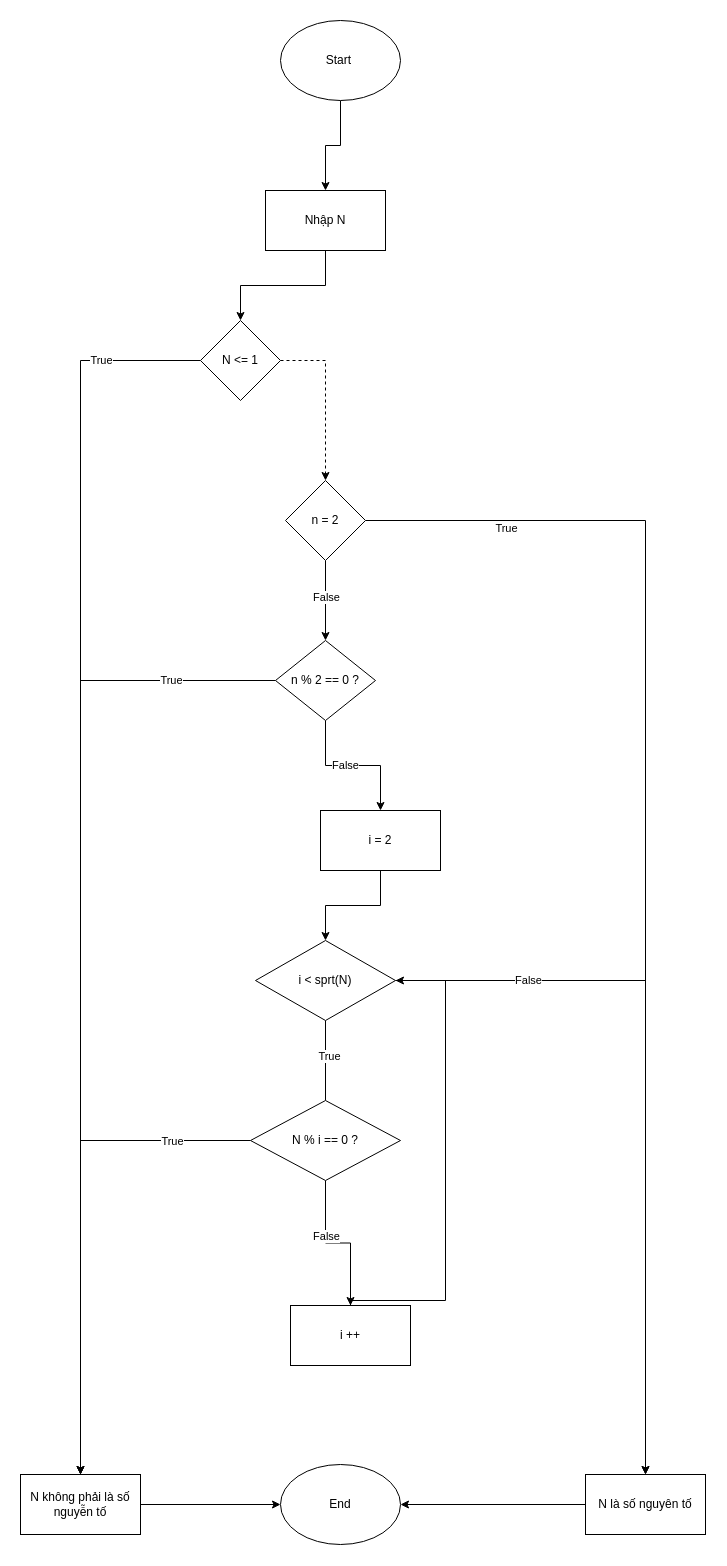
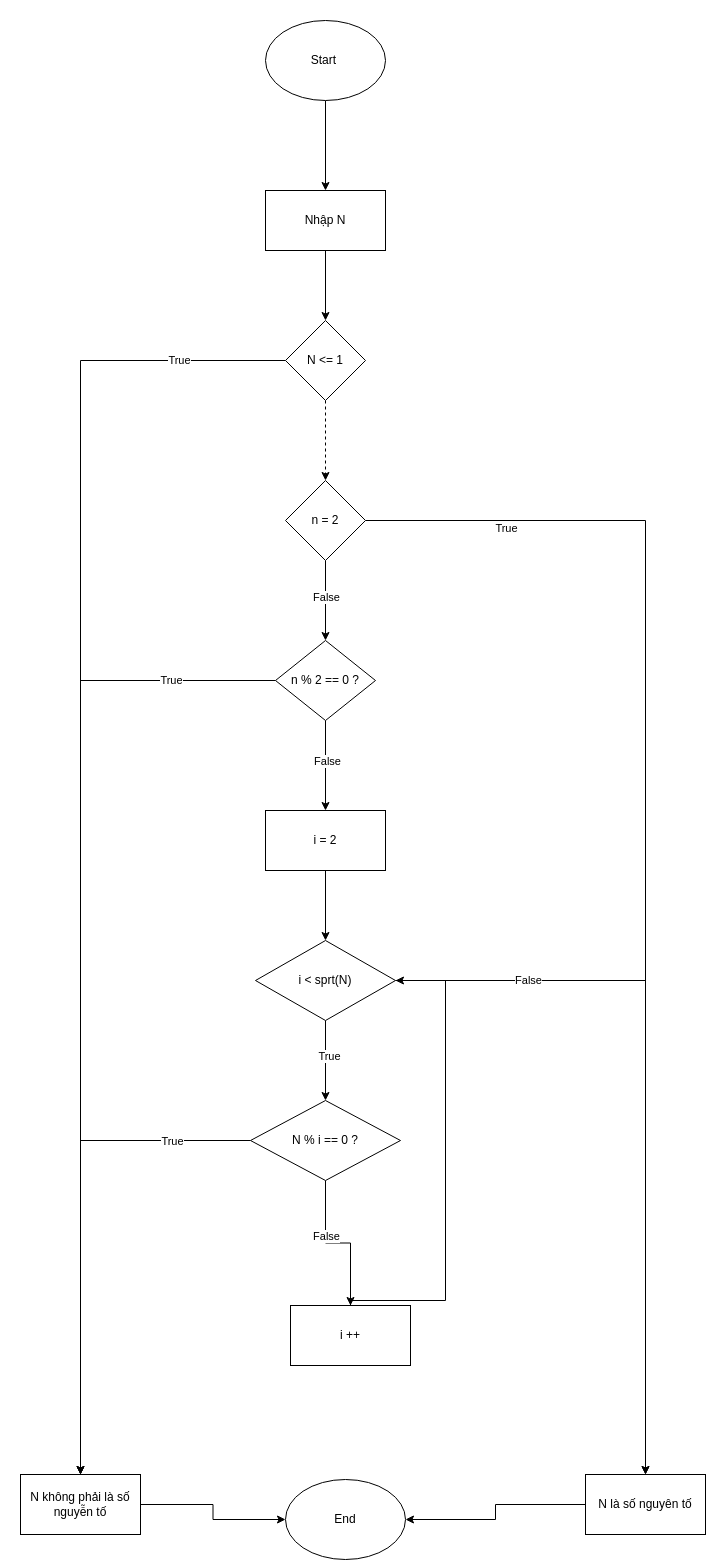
(341, 61) -> (326, 61)
(241, 361) -> (326, 361)
(381, 841) -> (326, 841)
(326, 1094) -> (326, 1092)
(341, 1505) -> (346, 1520)
